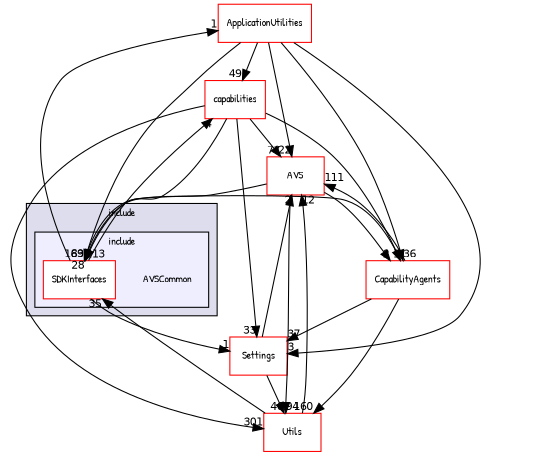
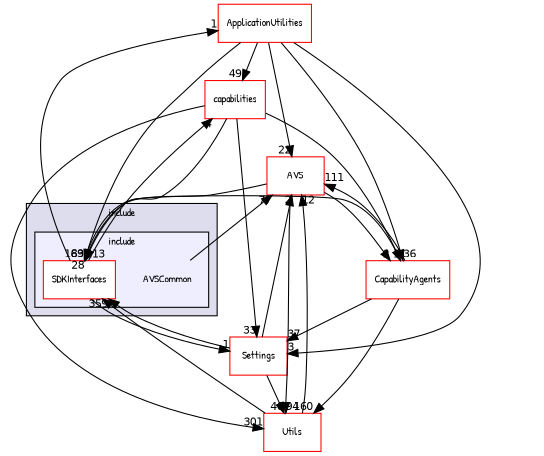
(262, 134) -> (227, 231)
none -> (160, 327)
